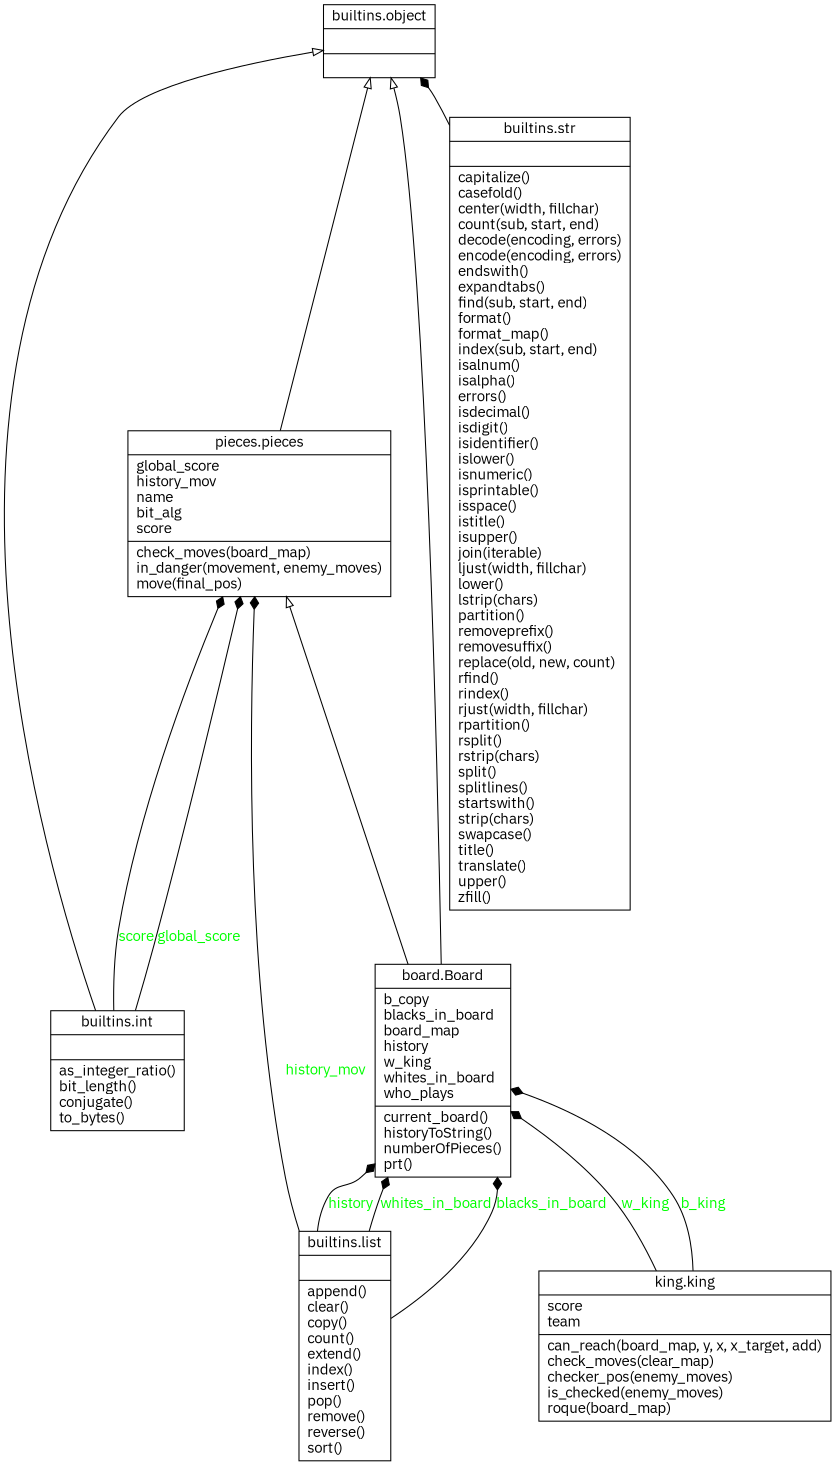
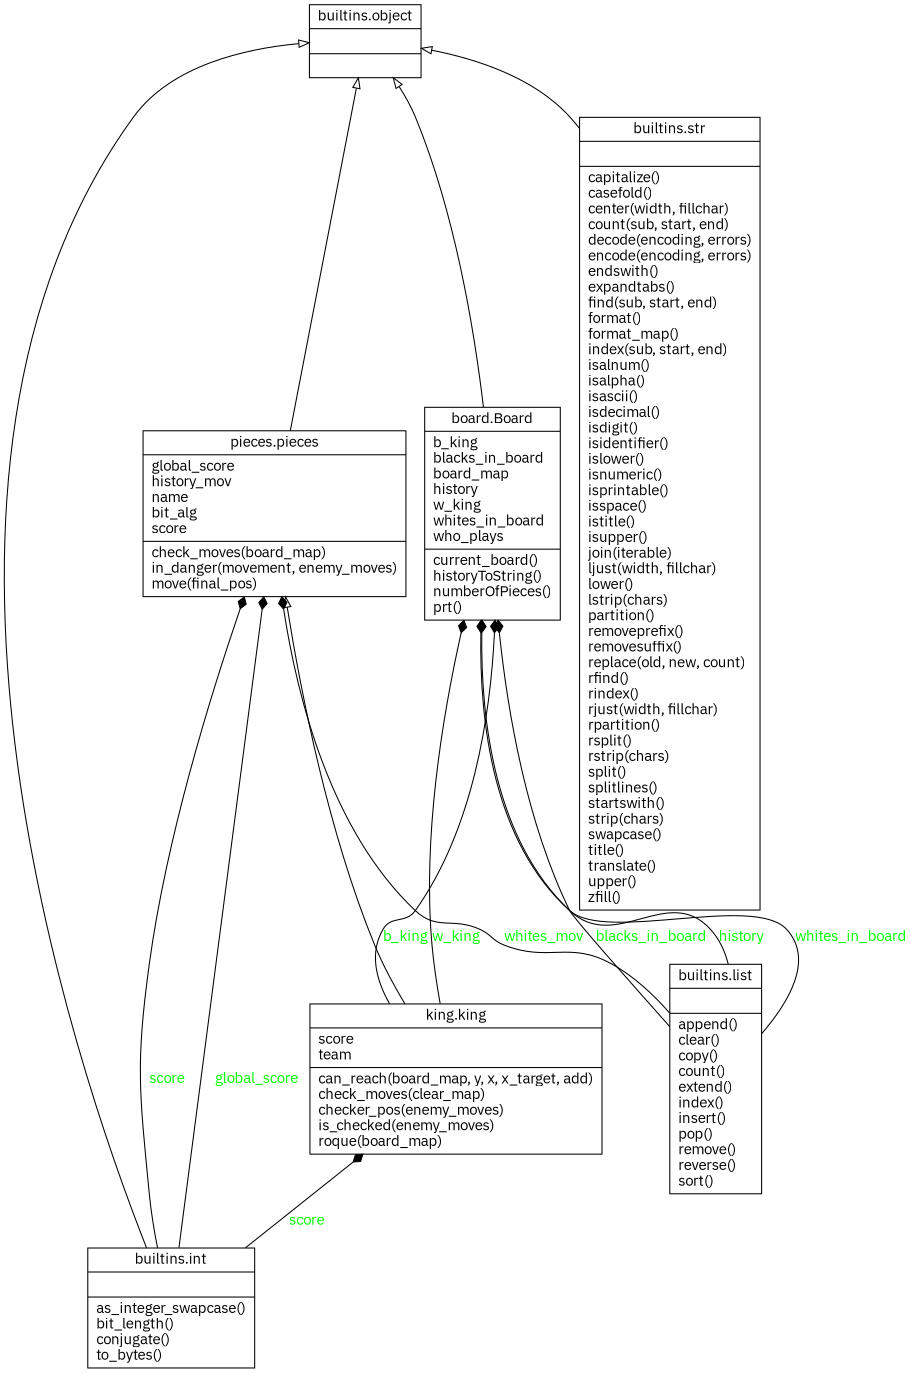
(440, 106) -> (513, 76)
(483, 397) -> (613, 397)
(349, 785) -> (330, 811)
(406, 1000) -> (455, 443)
(117, 1071) -> (171, 1309)
(326, 1071) -> (544, 937)
none -> (299, 1205)
